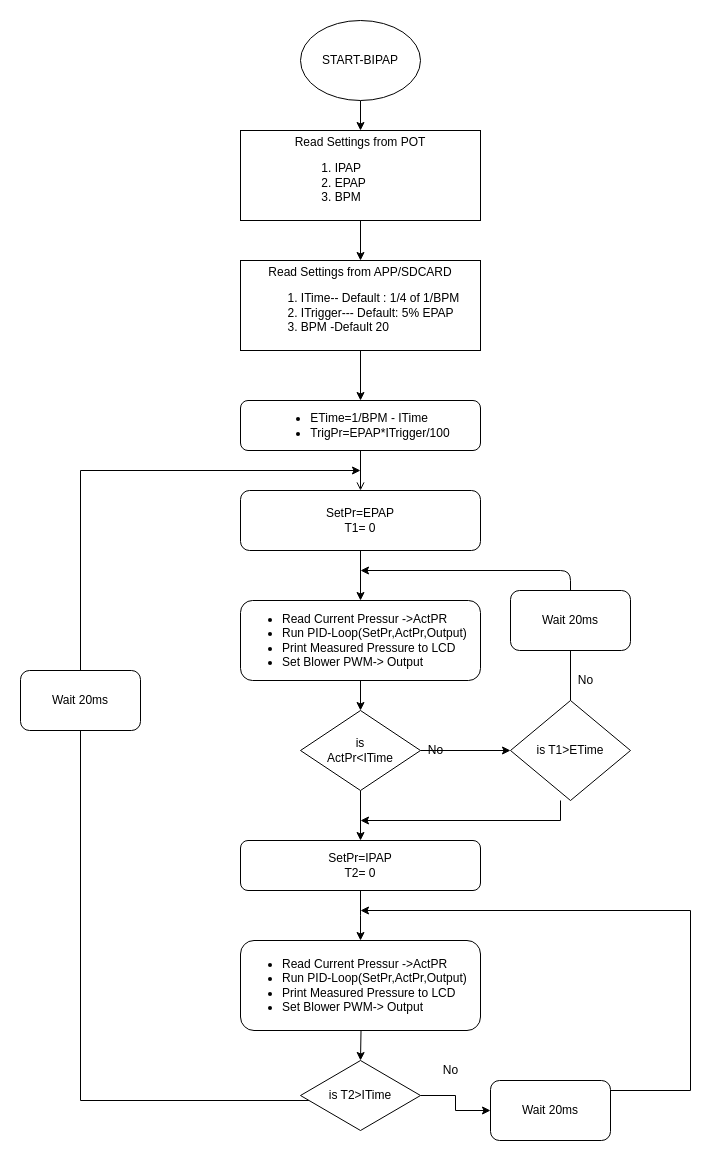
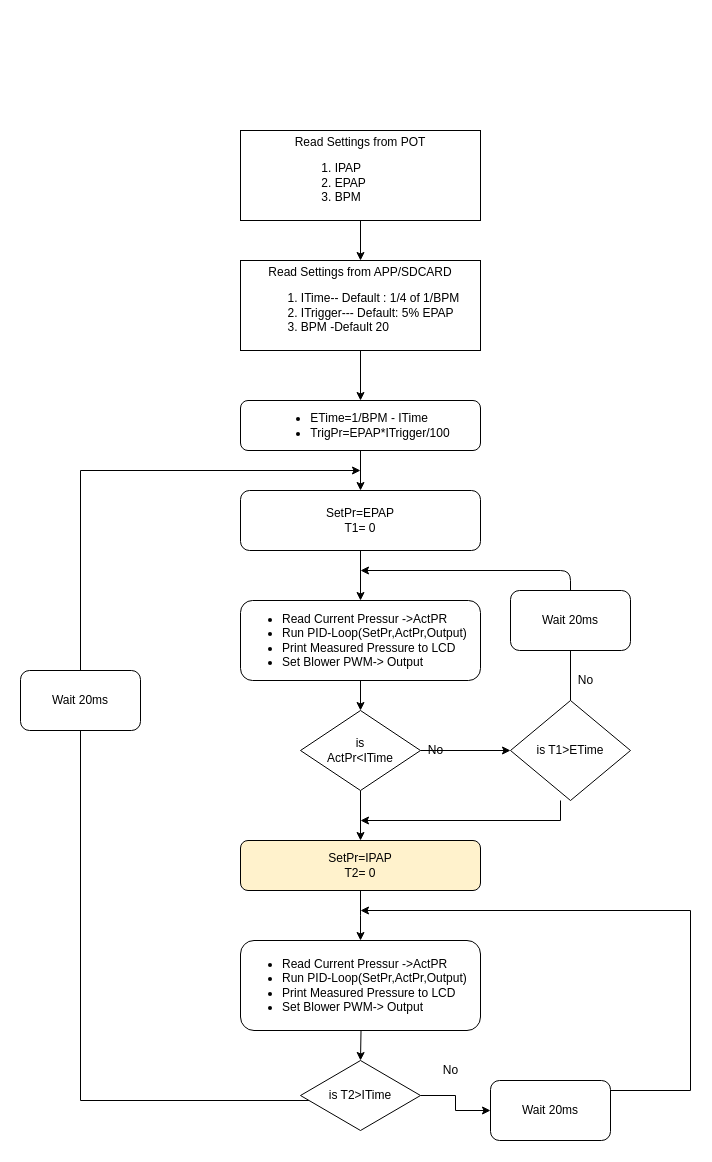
(361, 61) -> none
(361, 120) -> none
(361, 484) -> (361, 482)
(361, 866) -> (361, 866)
